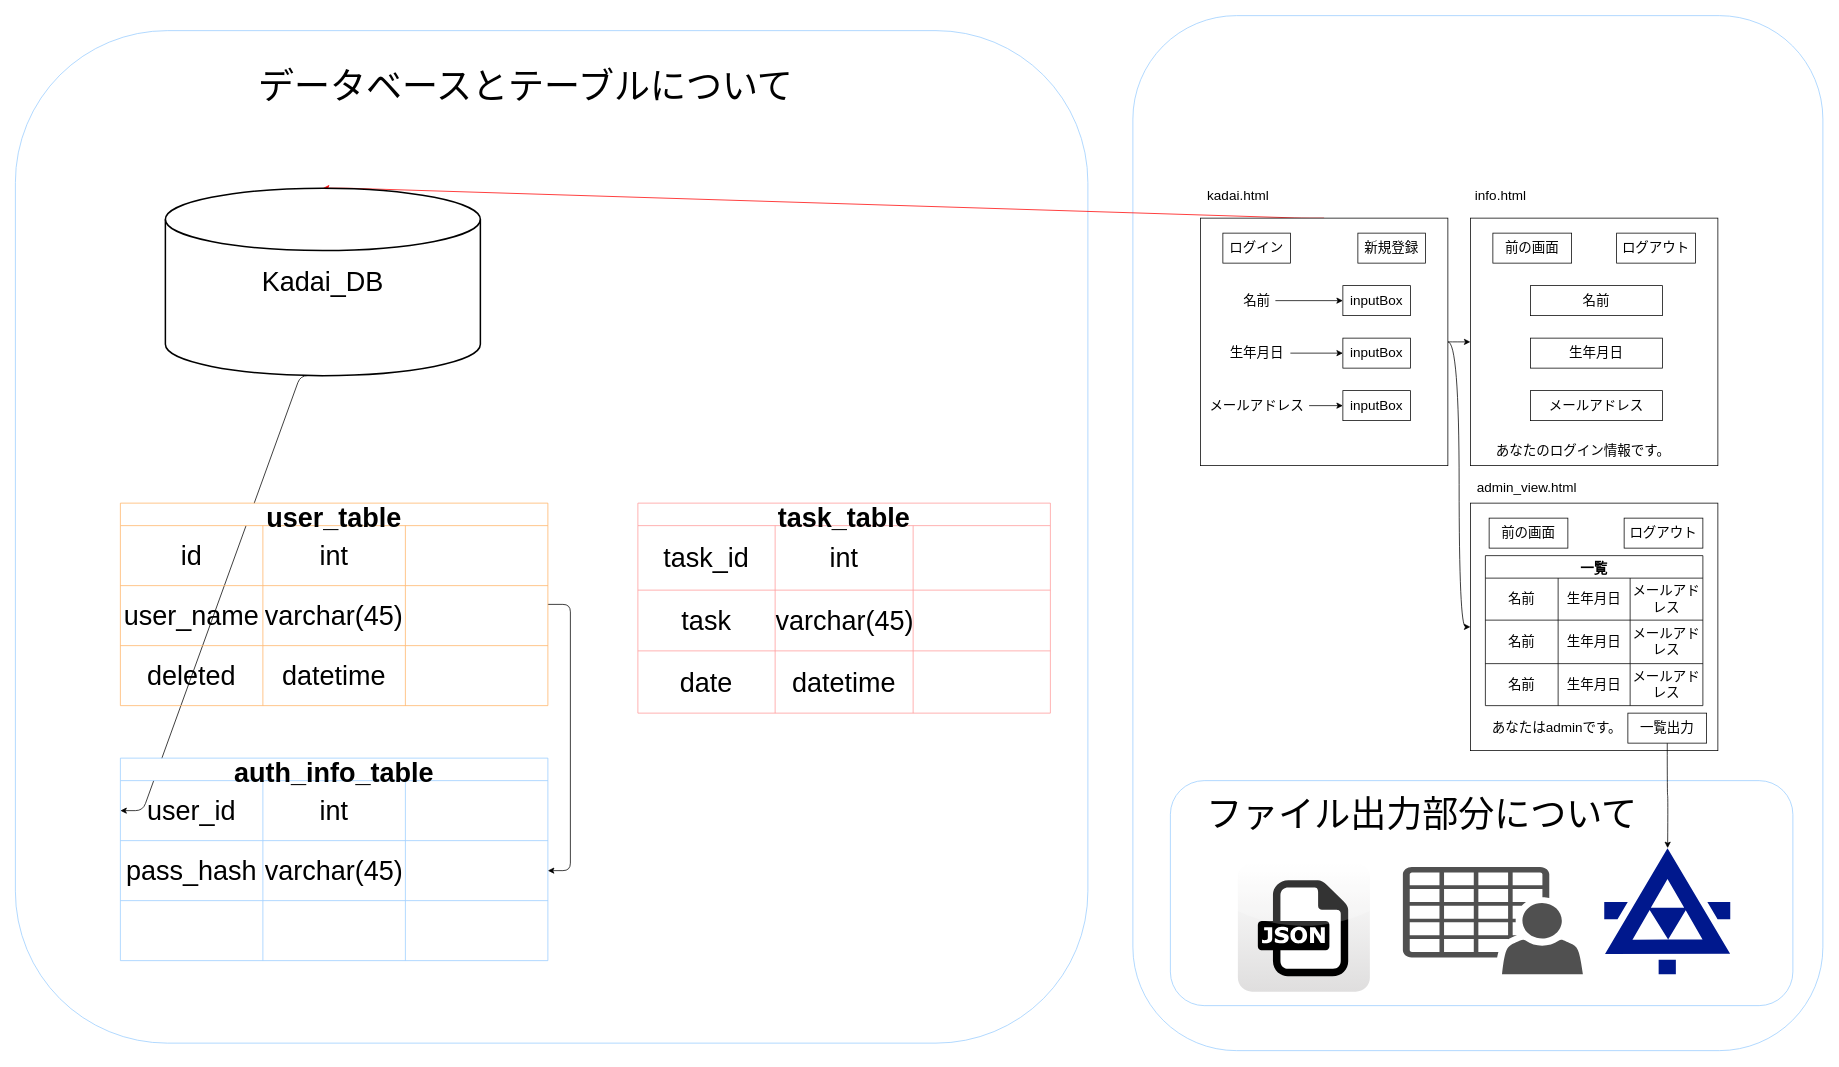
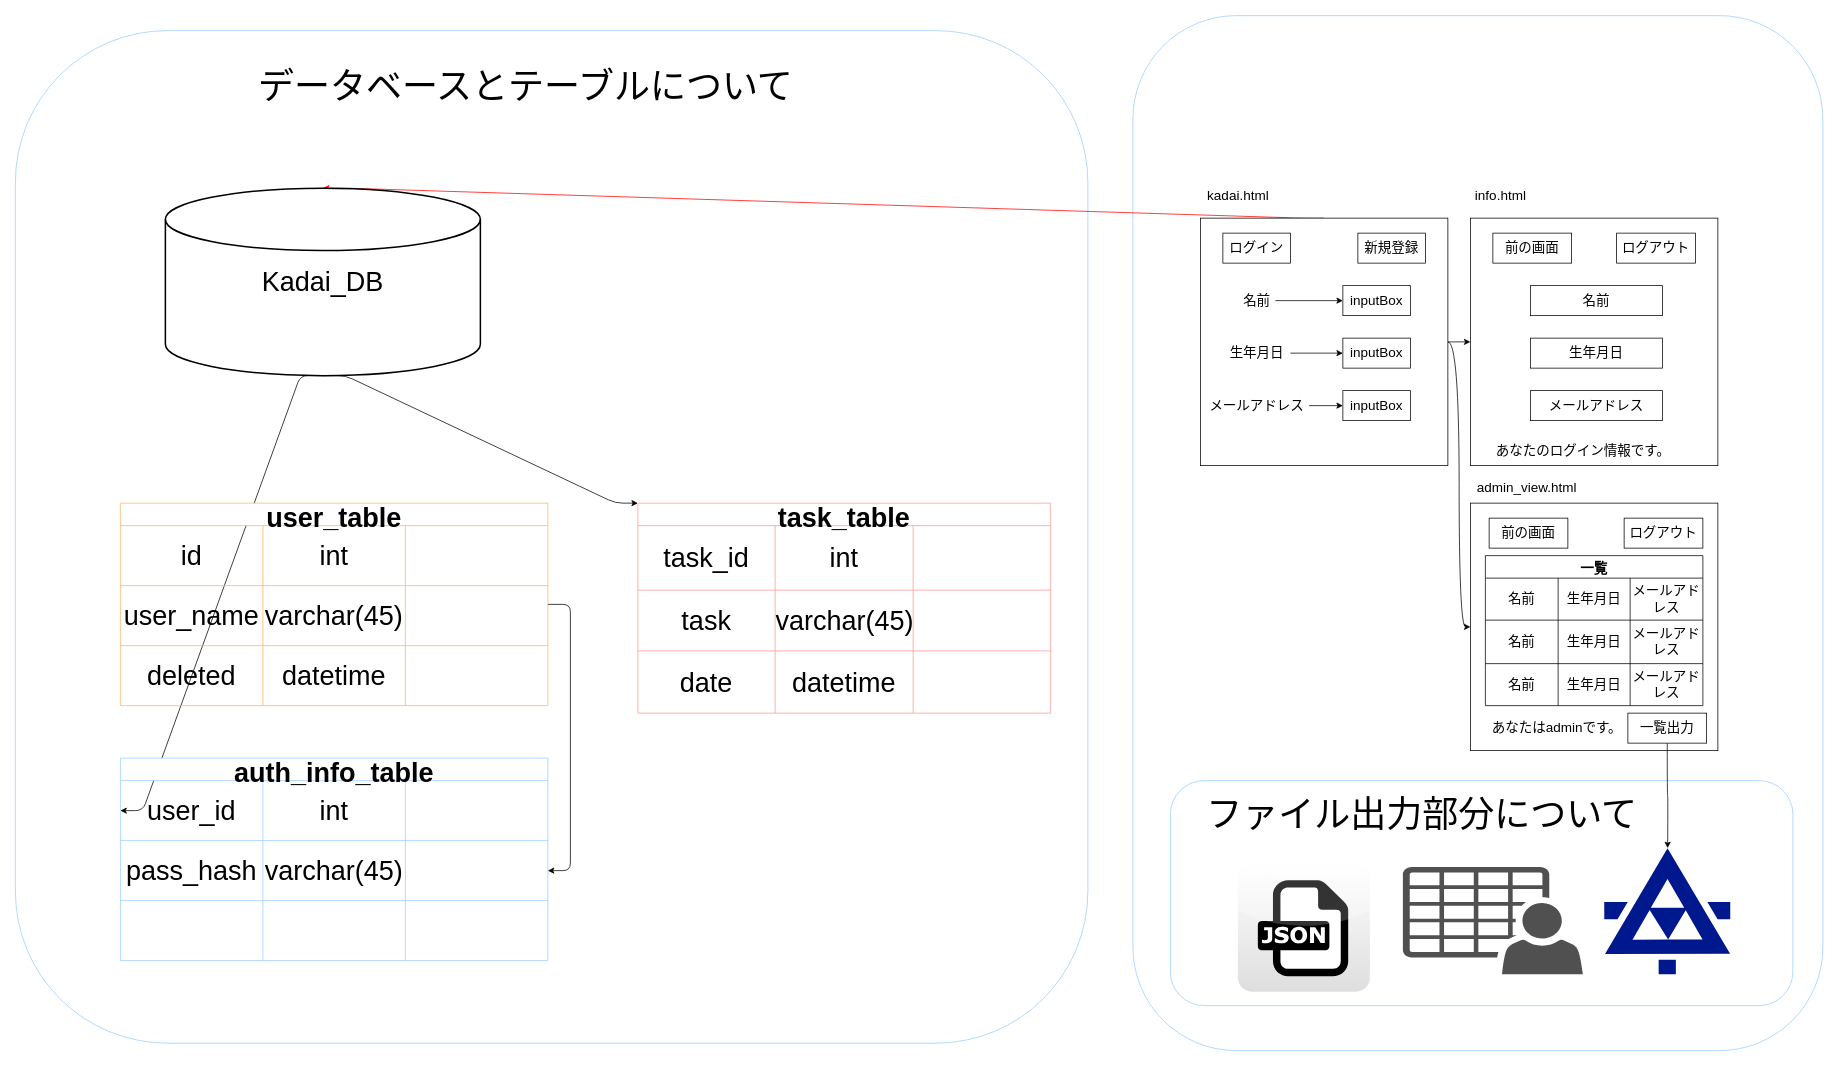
none -> (481, 439)
